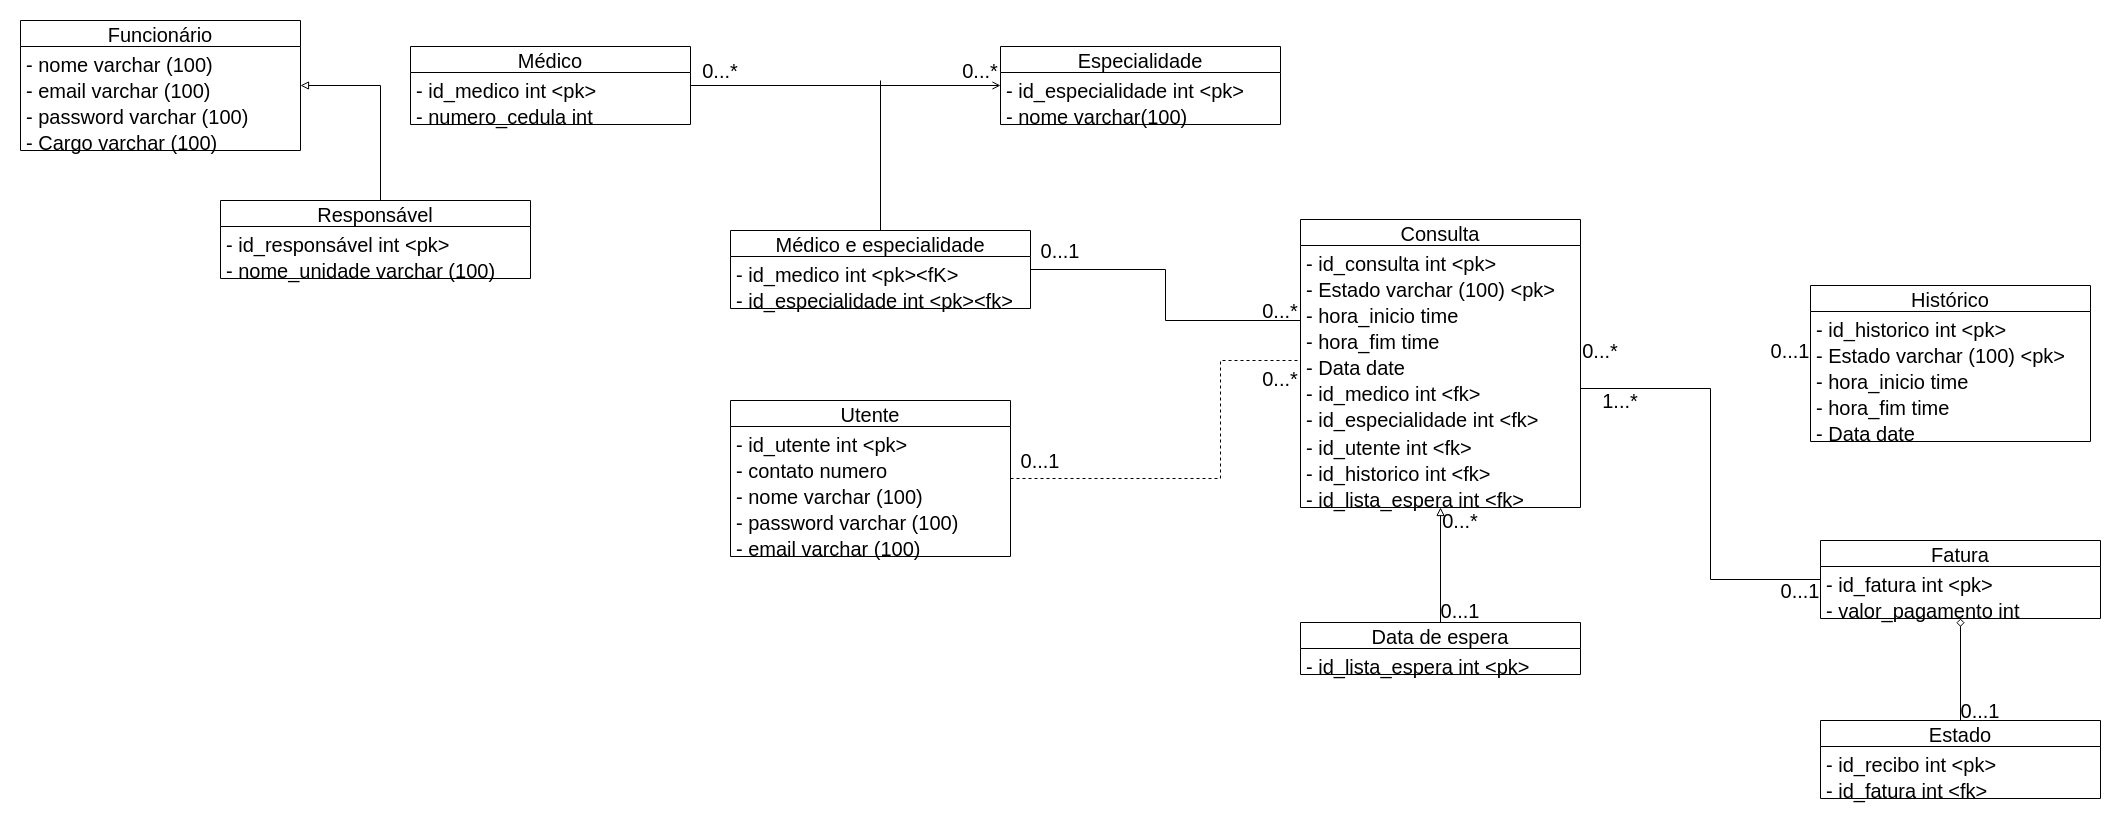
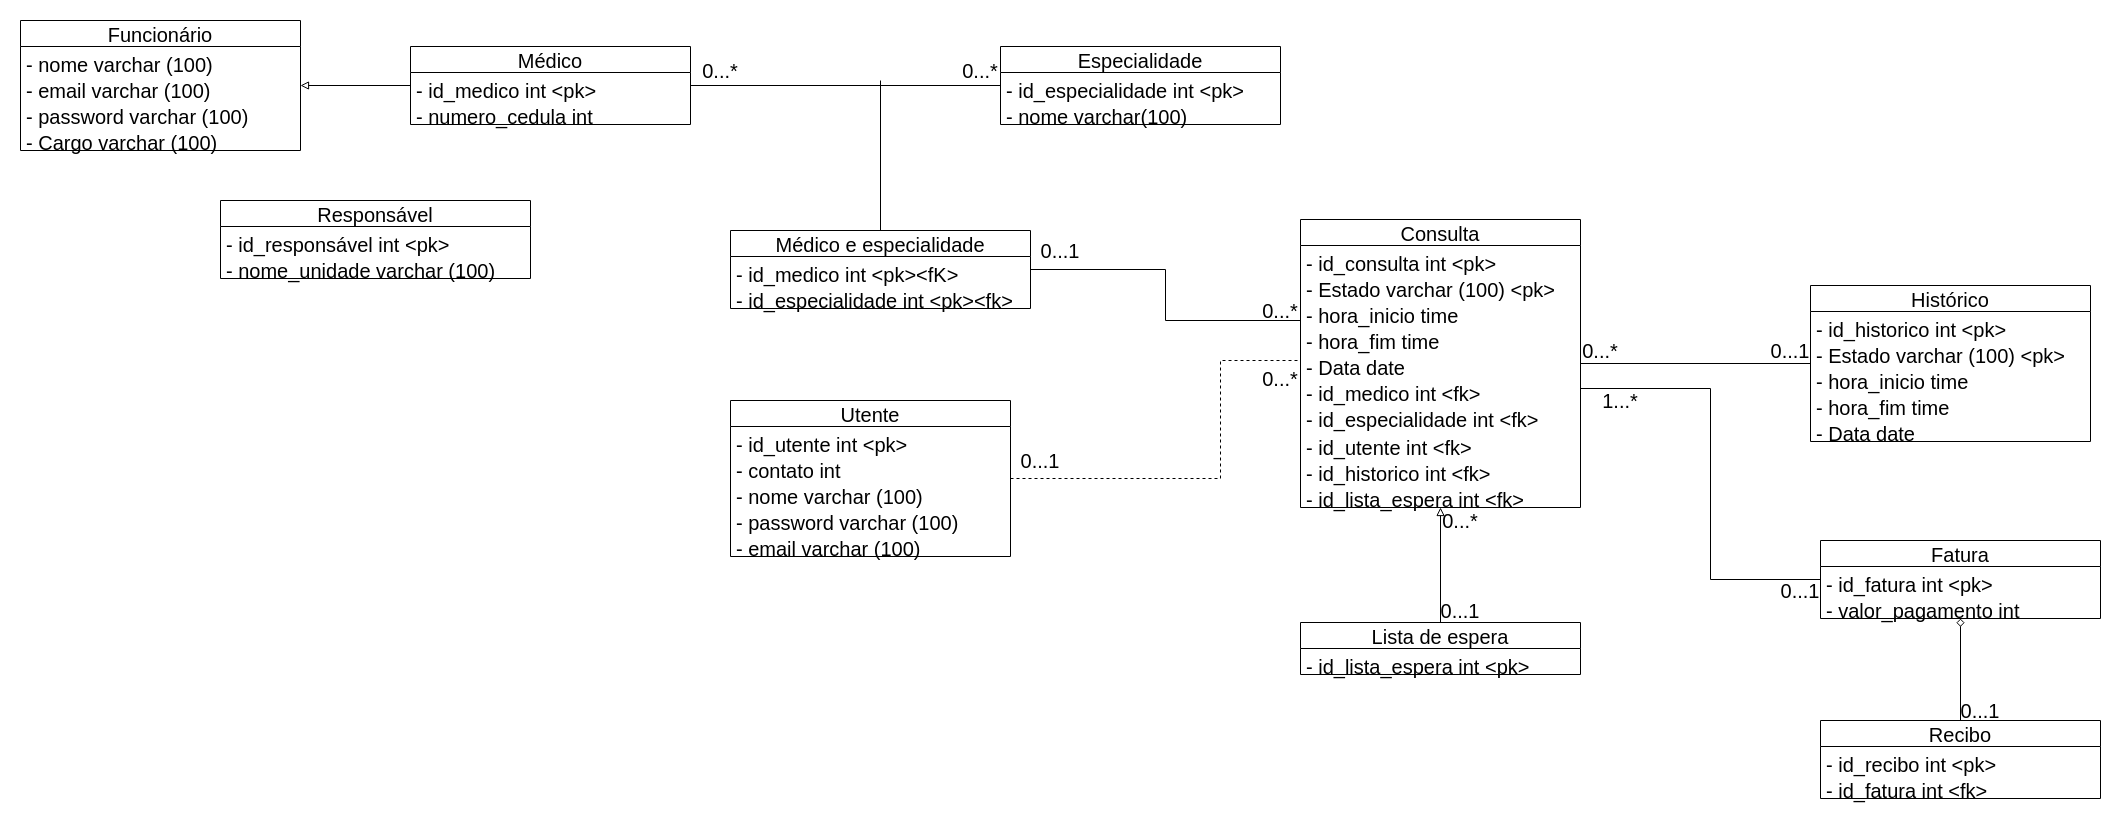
none -> (396, 86)
(994, 86) -> (995, 86)
(381, 144) -> none
none -> (1696, 364)
(820, 471) -> (801, 471)
(1440, 637) -> (1440, 637)
(1960, 735) -> (1960, 735)
